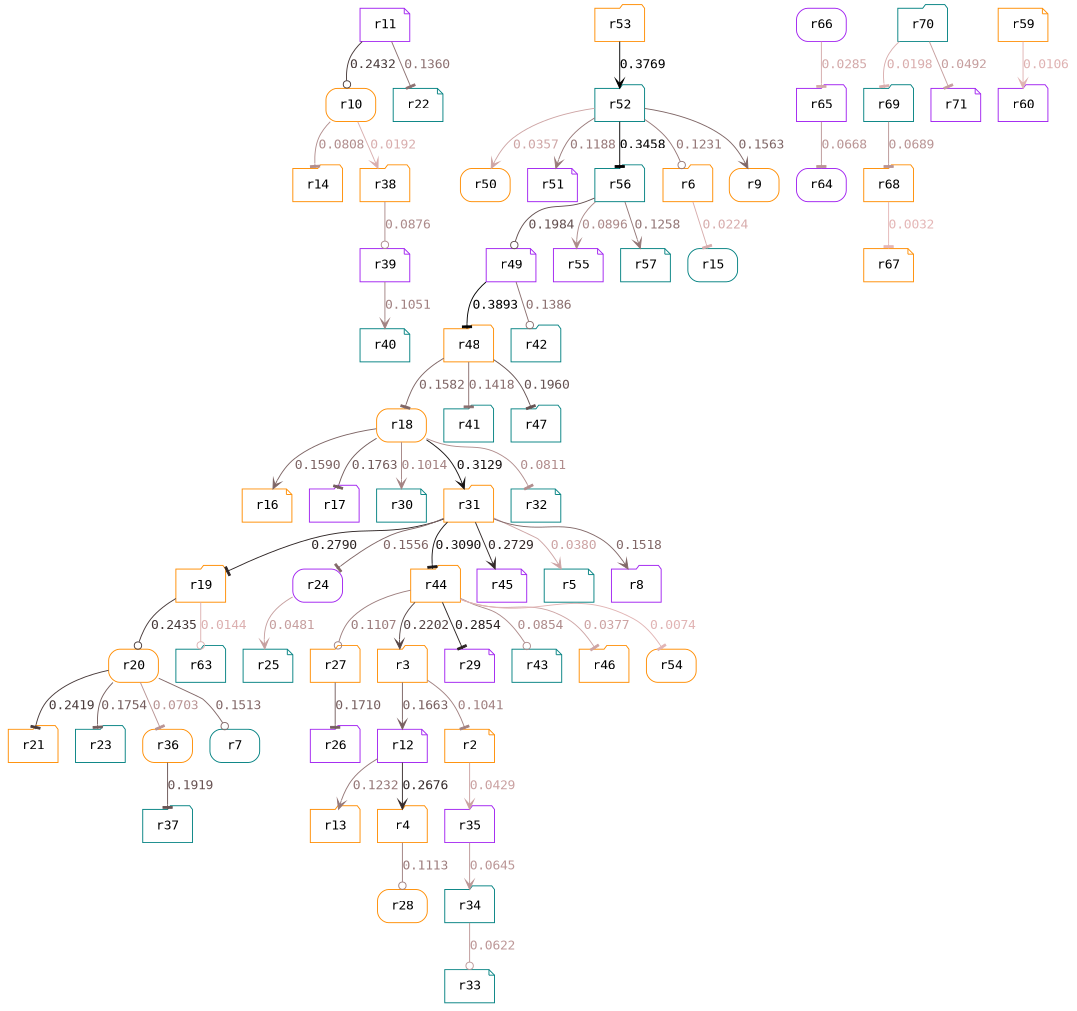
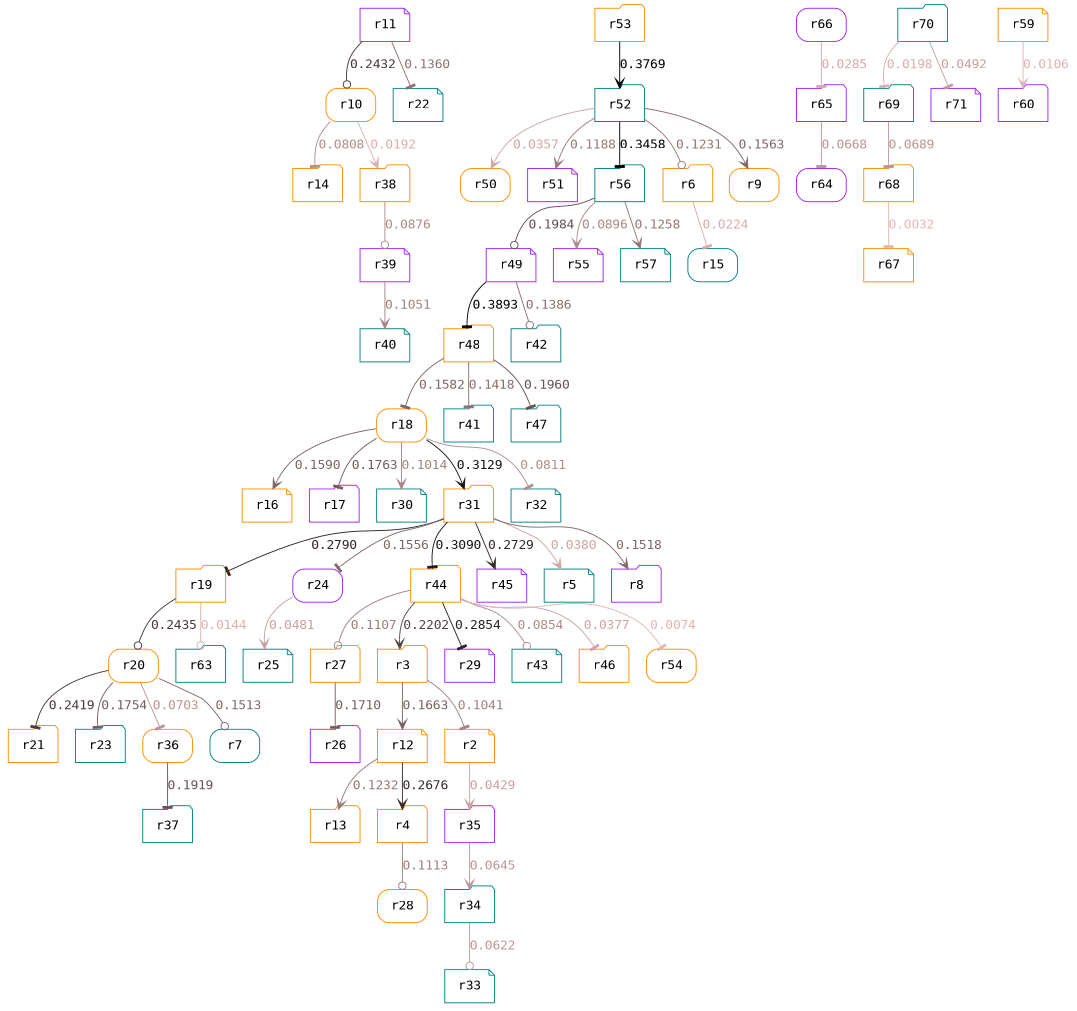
(402, 746) -> (402, 746)
